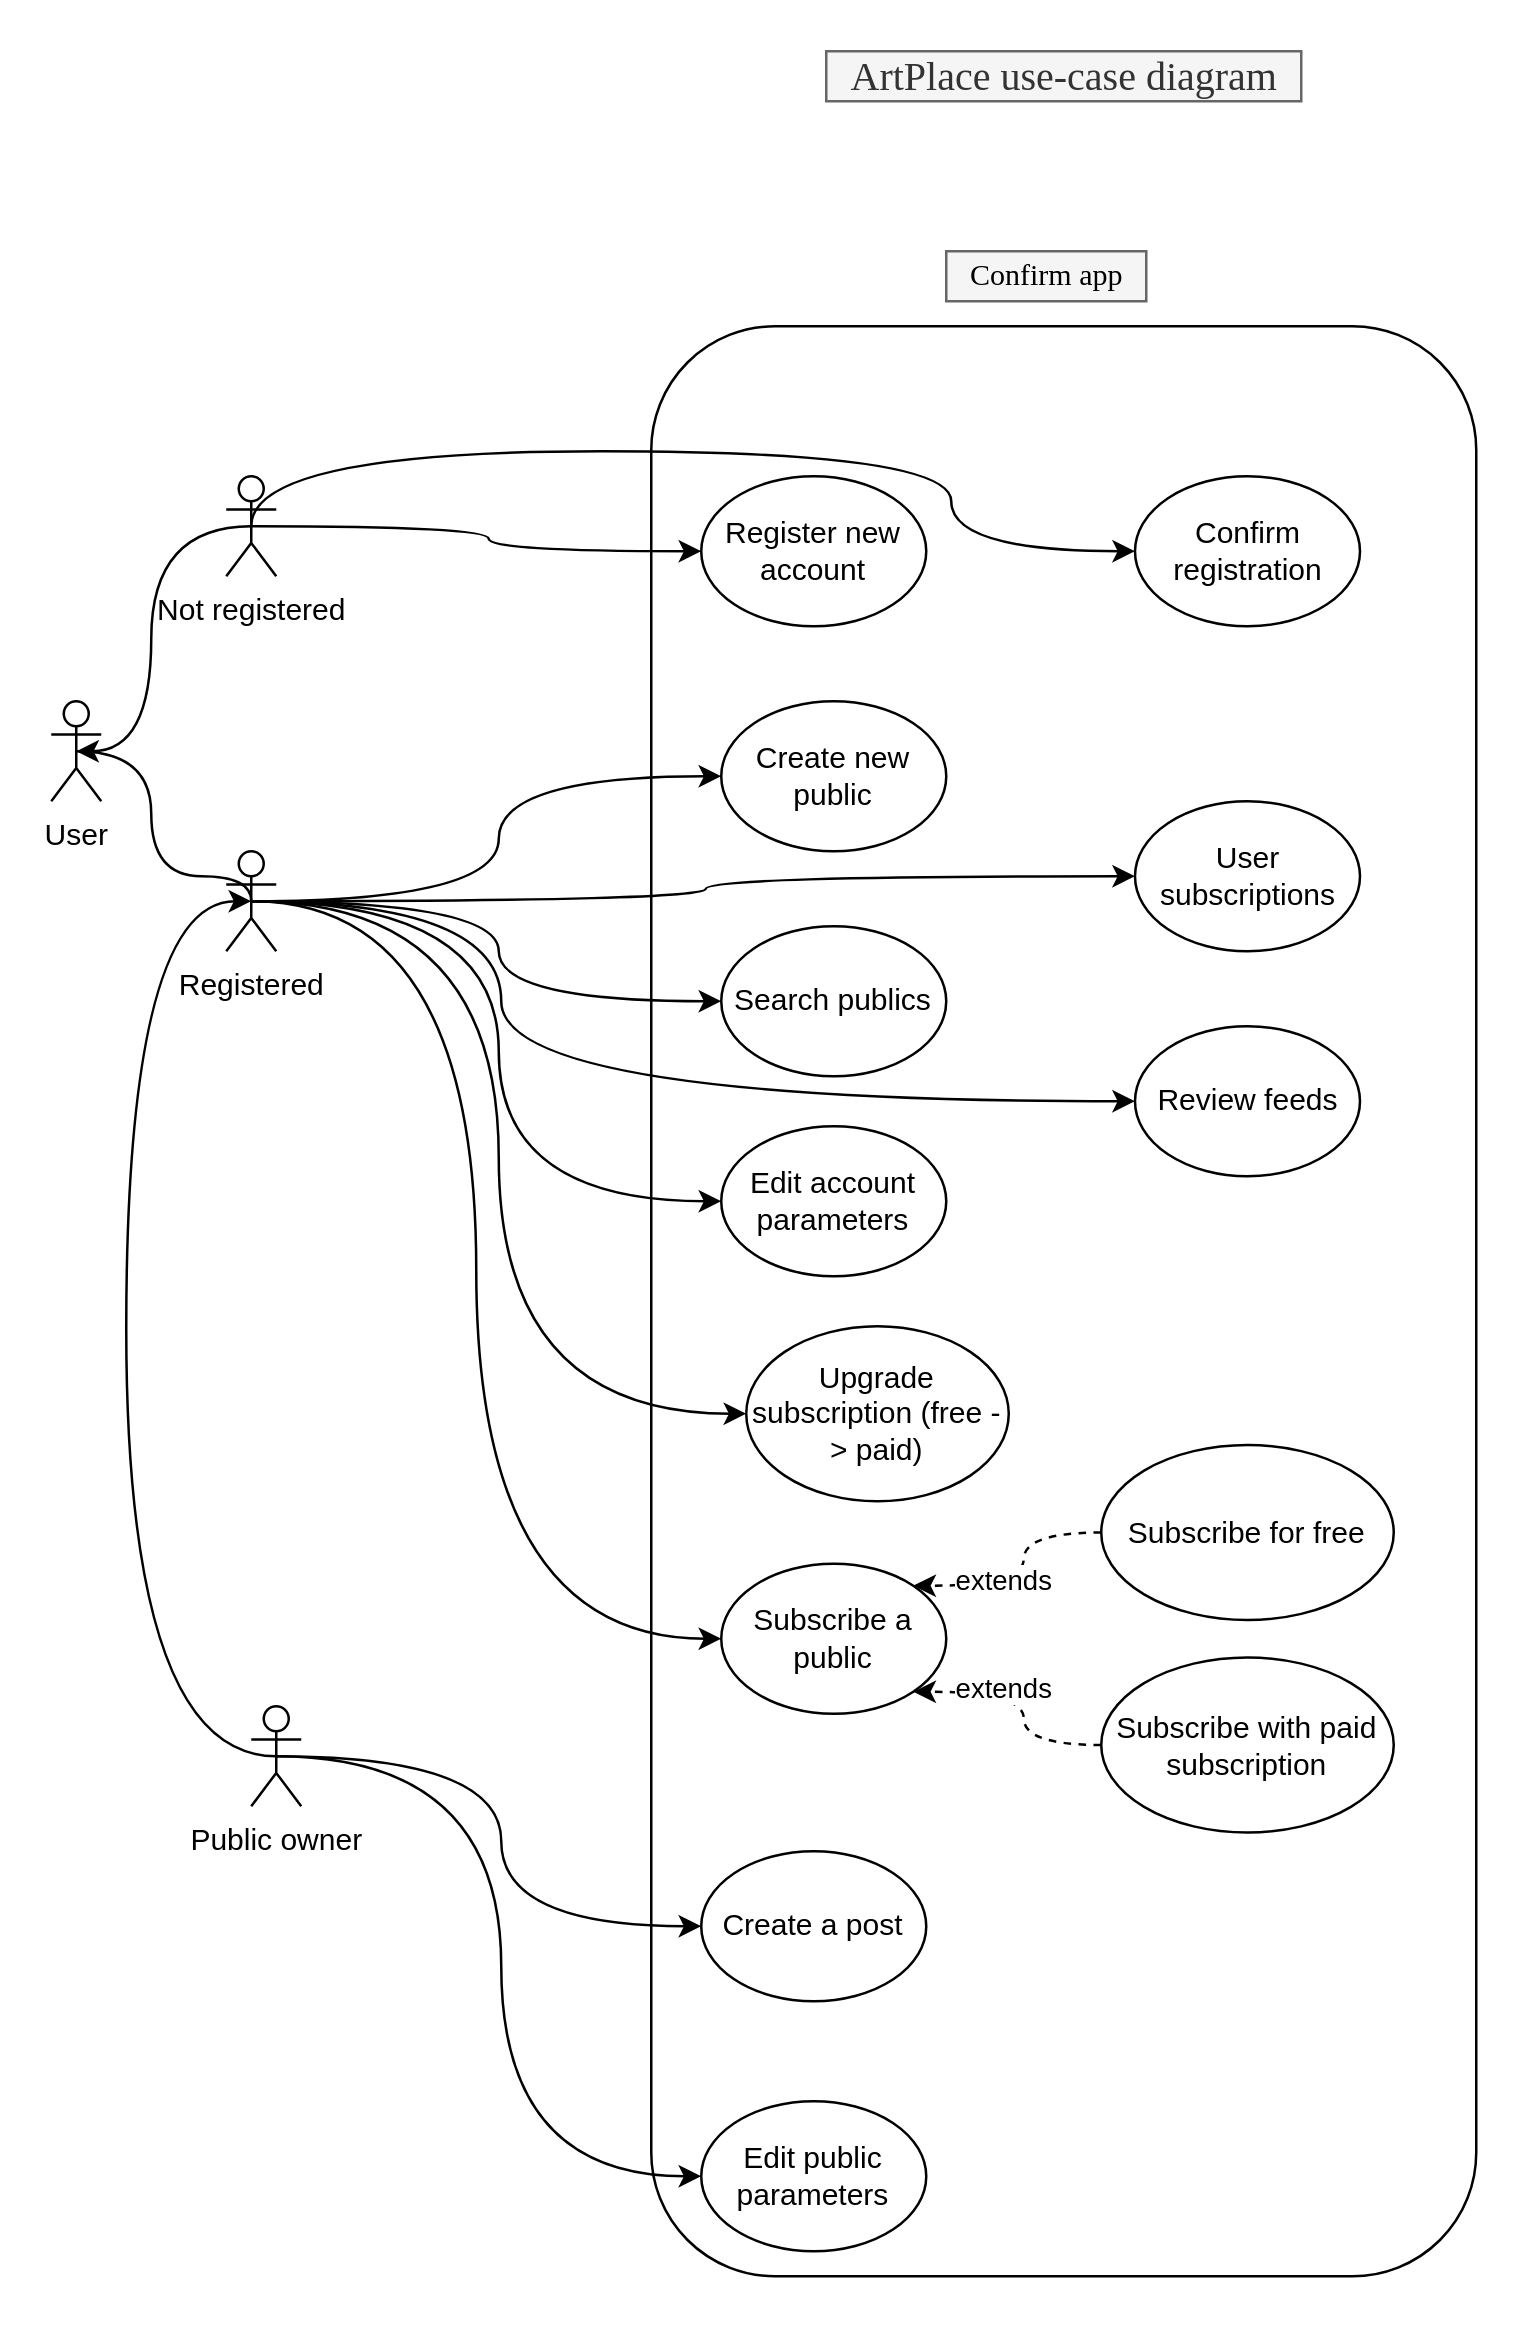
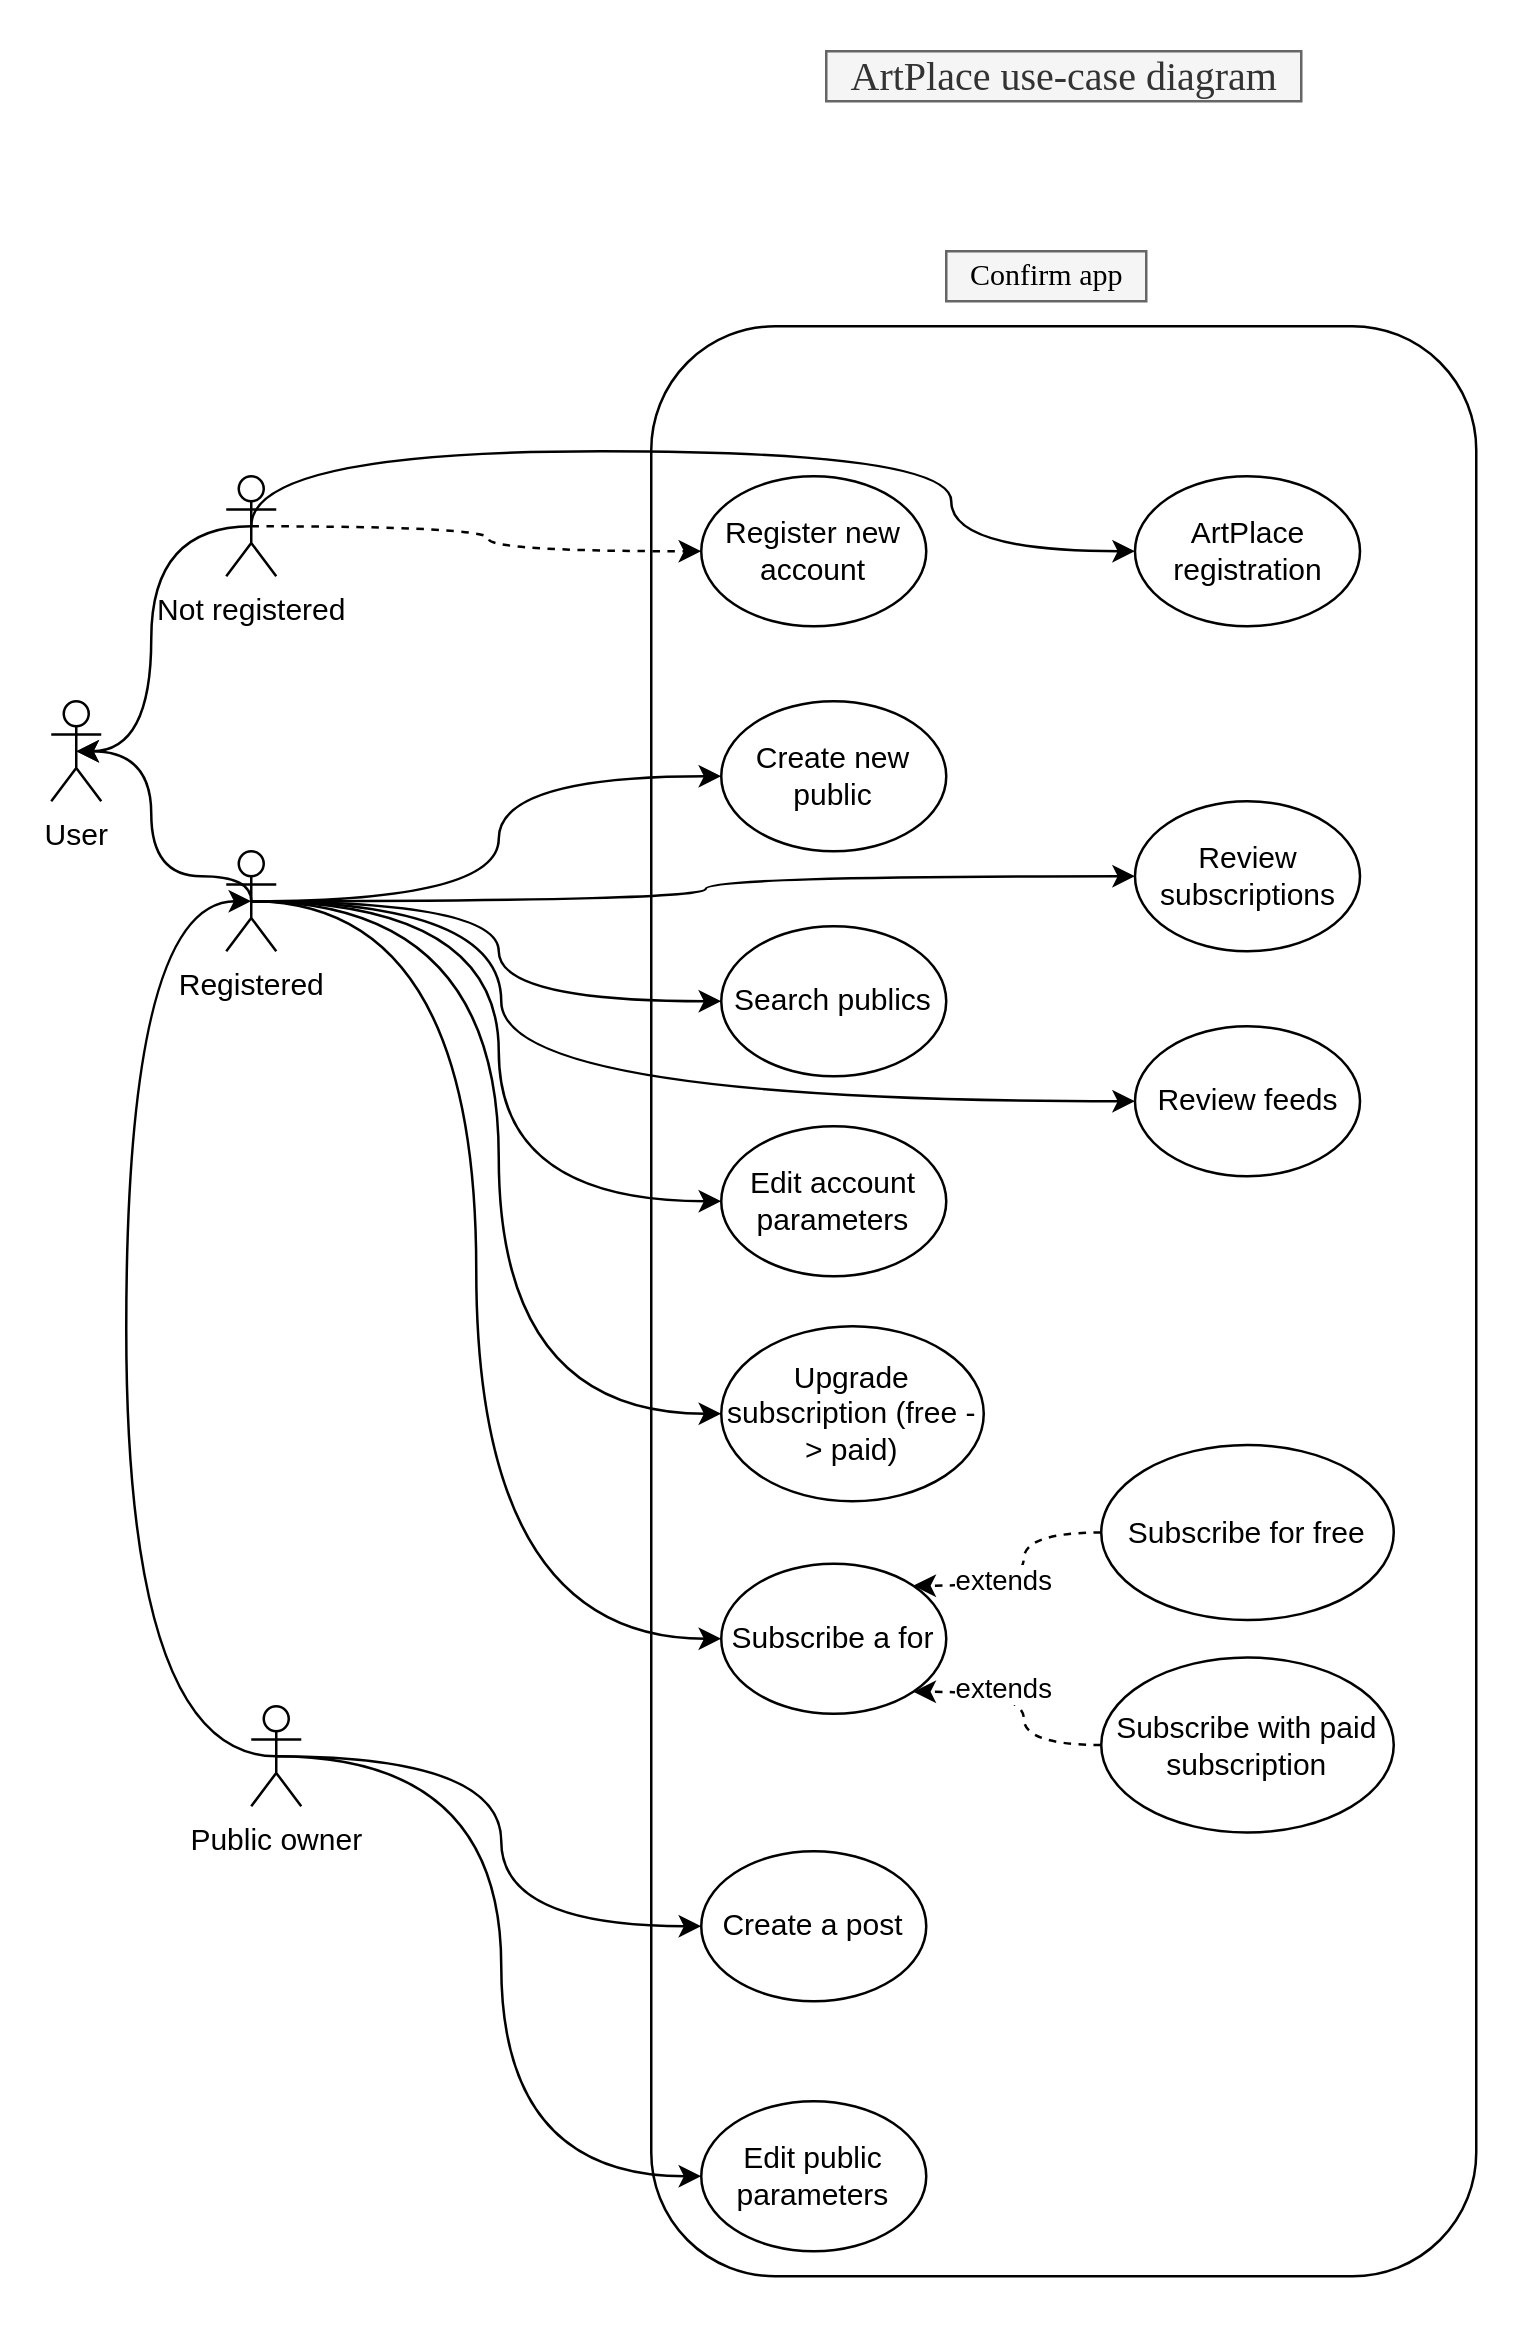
(478, 534) -> (478, 534)
(1249, 551) -> (1249, 551)
(133, 767) -> (136, 766)
(1249, 876) -> (1249, 876)
(878, 1414) -> (853, 1414)
(834, 1639) -> (834, 1639)
